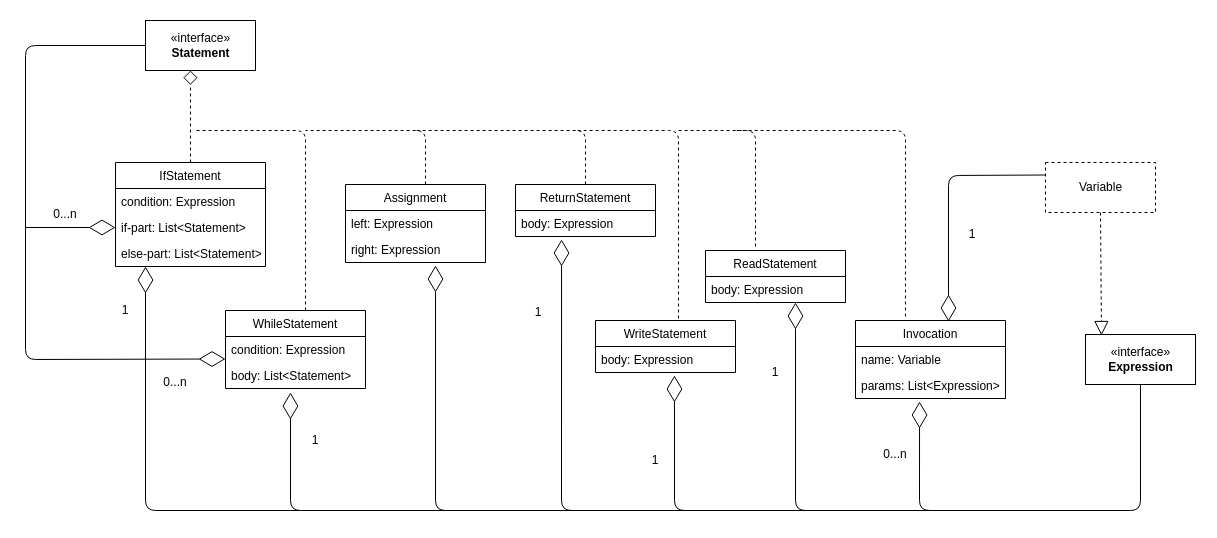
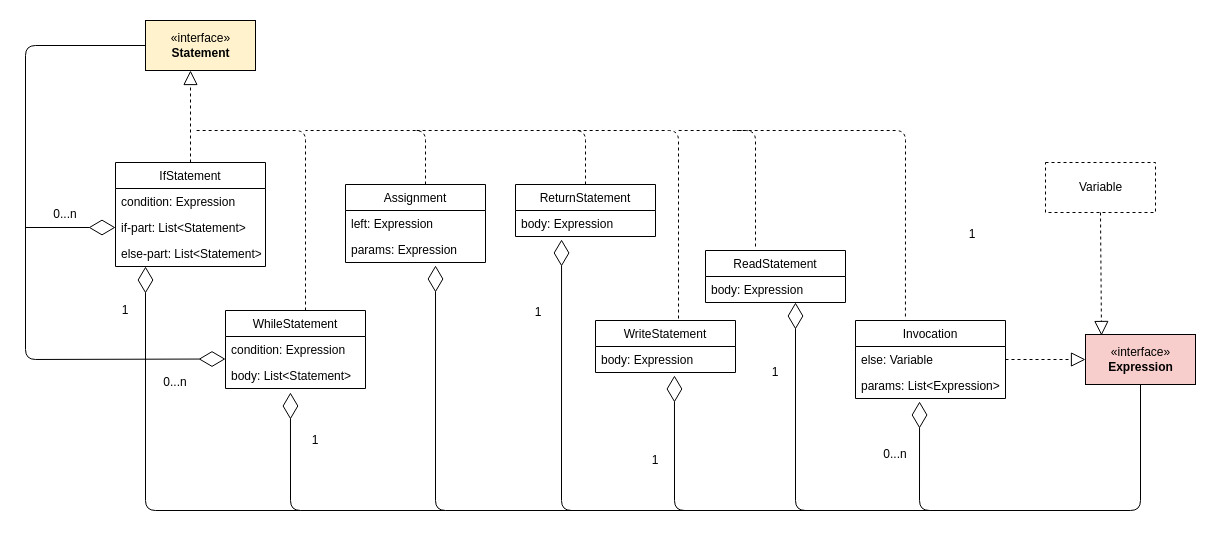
(201, 46) -> (201, 46)
(190, 85) -> (190, 86)
(949, 192) -> none
(402, 250) -> (407, 250)
(902, 360) -> (900, 360)
none -> (1038, 360)
(1141, 360) -> (1141, 360)
